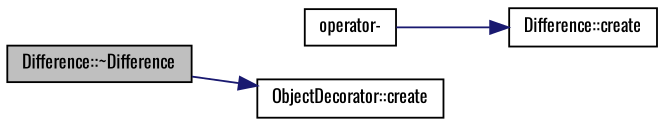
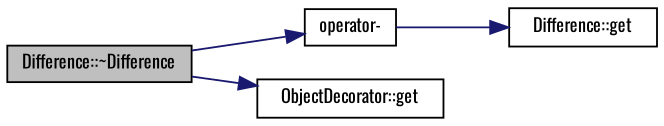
(583, 27) -> (583, 27)
none -> (239, 44)
(350, 99) -> (350, 99)
